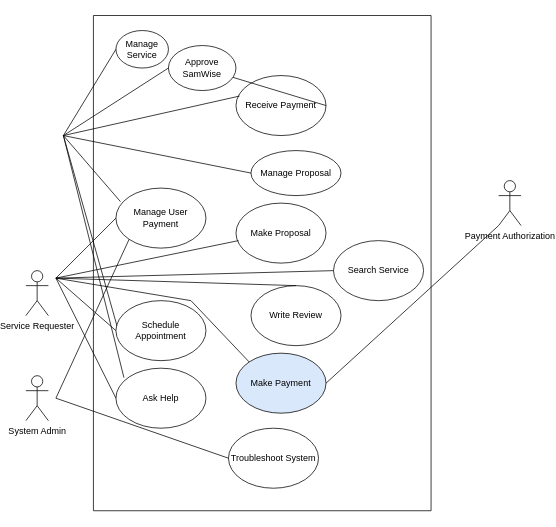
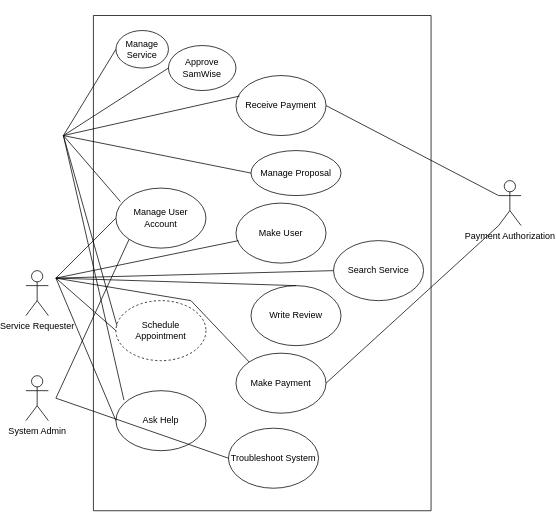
(280, 91) -> (411, 150)
(161, 218) -> (161, 218)
(281, 233) -> (281, 233)
(161, 330) -> (161, 330)
(281, 383) -> (281, 383)
(161, 398) -> (161, 420)
